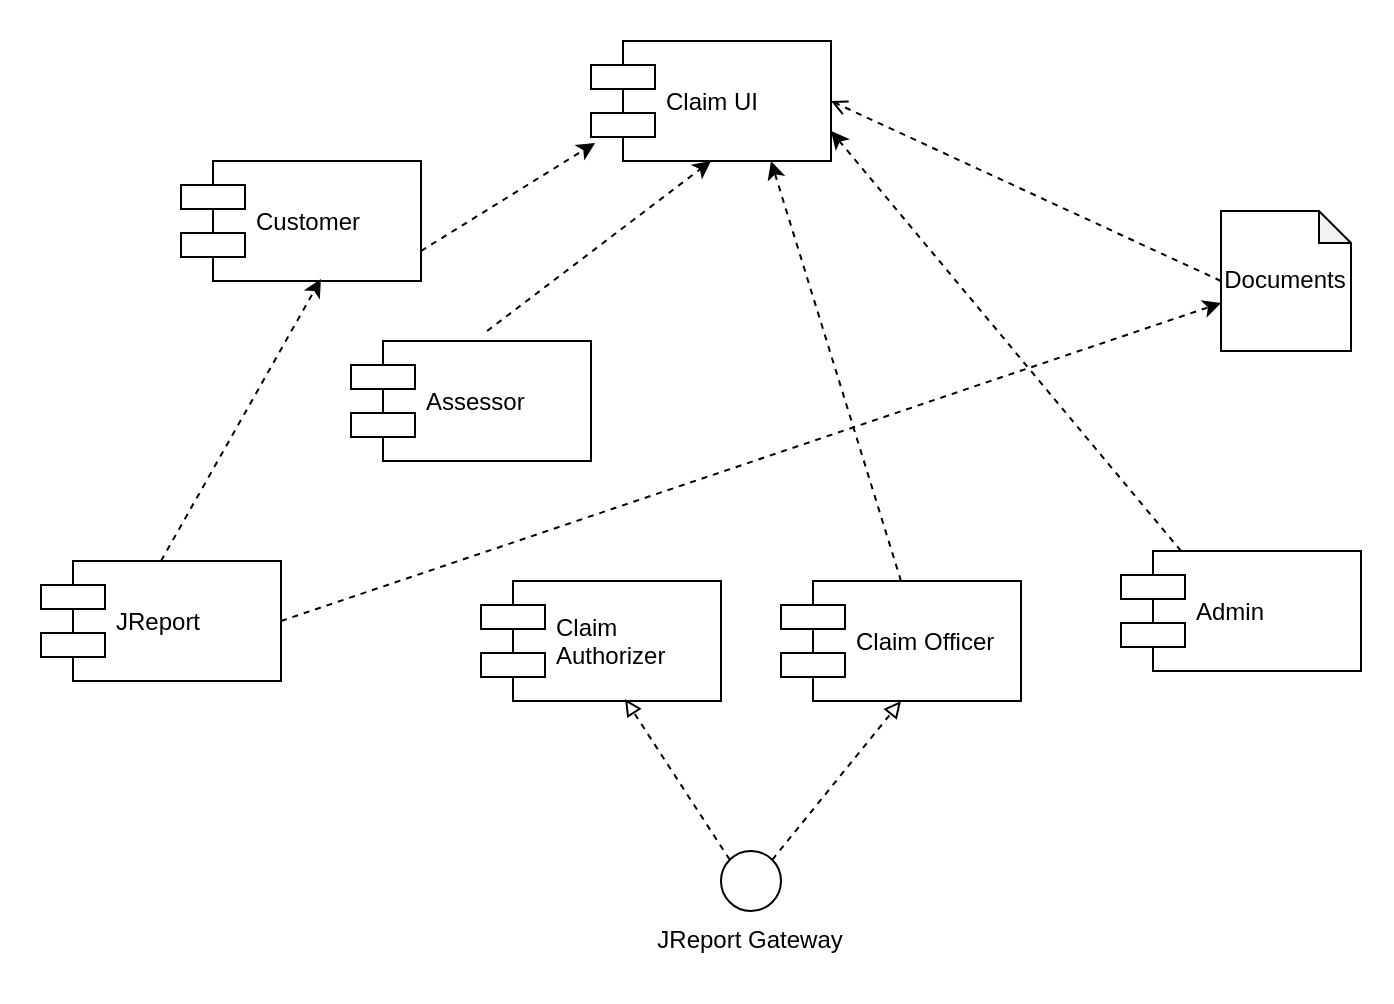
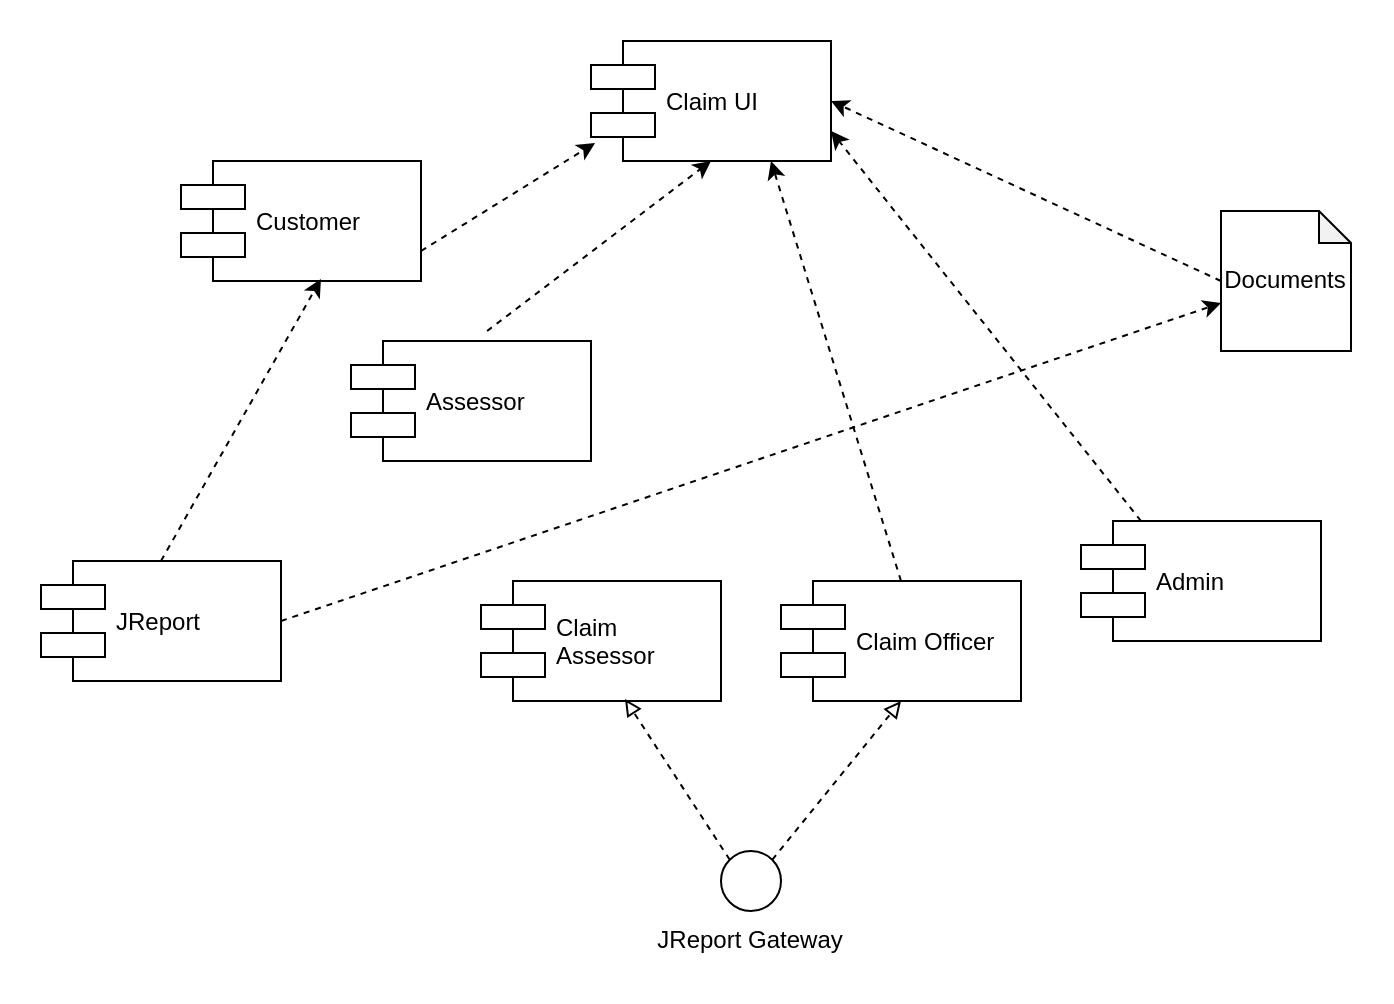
(841, 105) -> (844, 107)
(1241, 611) -> (1201, 581)
(583, 628) -> (583, 628)
